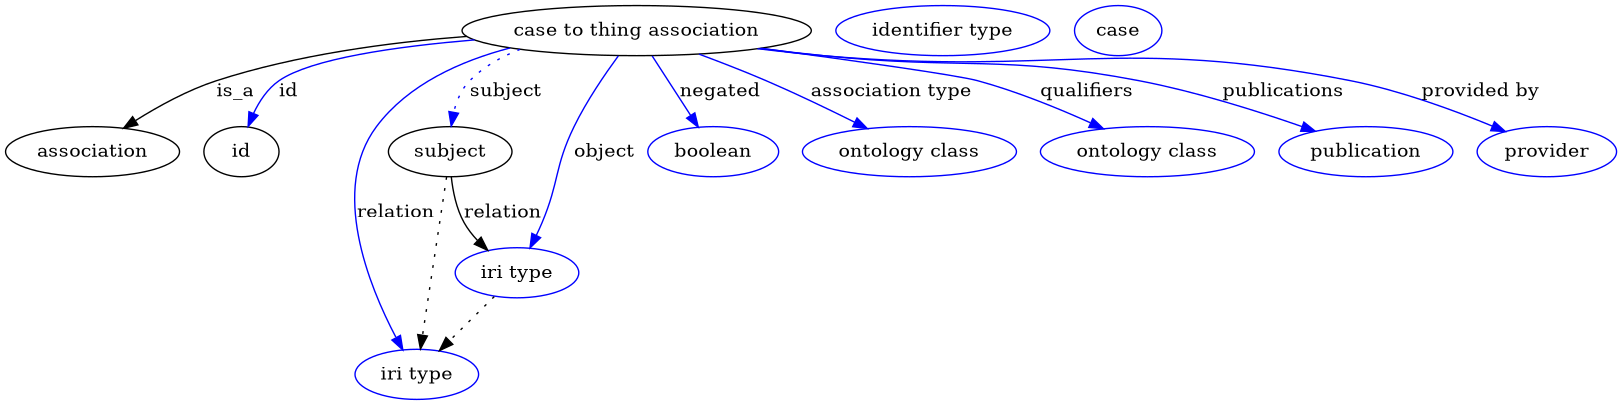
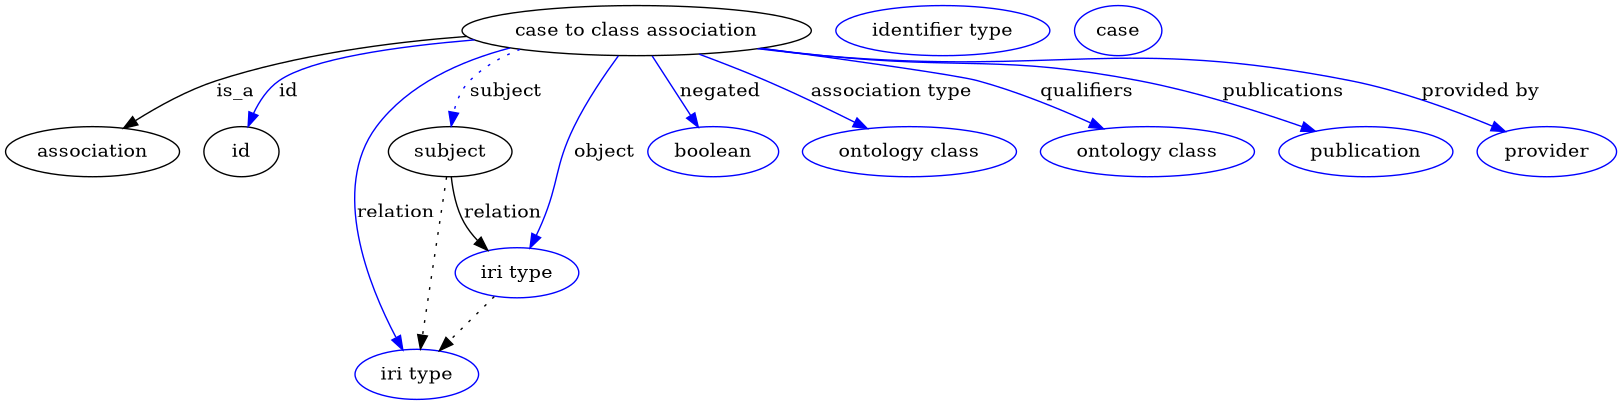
(637, 31) -> (637, 31)
